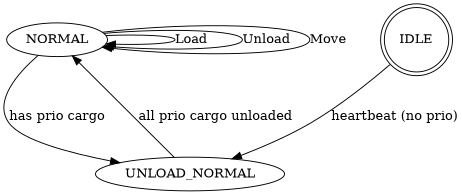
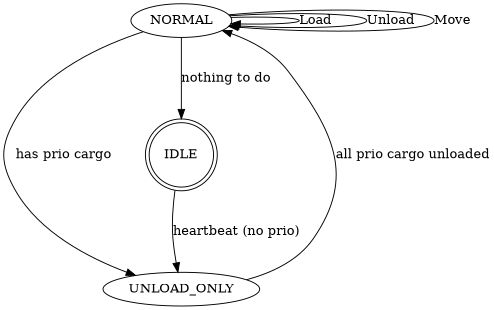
none -> (181, 73)
(190, 174) -> (181, 289)
